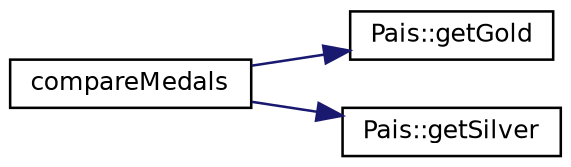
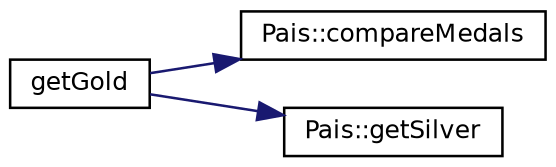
(452, 36) -> (393, 36)
(131, 84) -> (80, 84)
